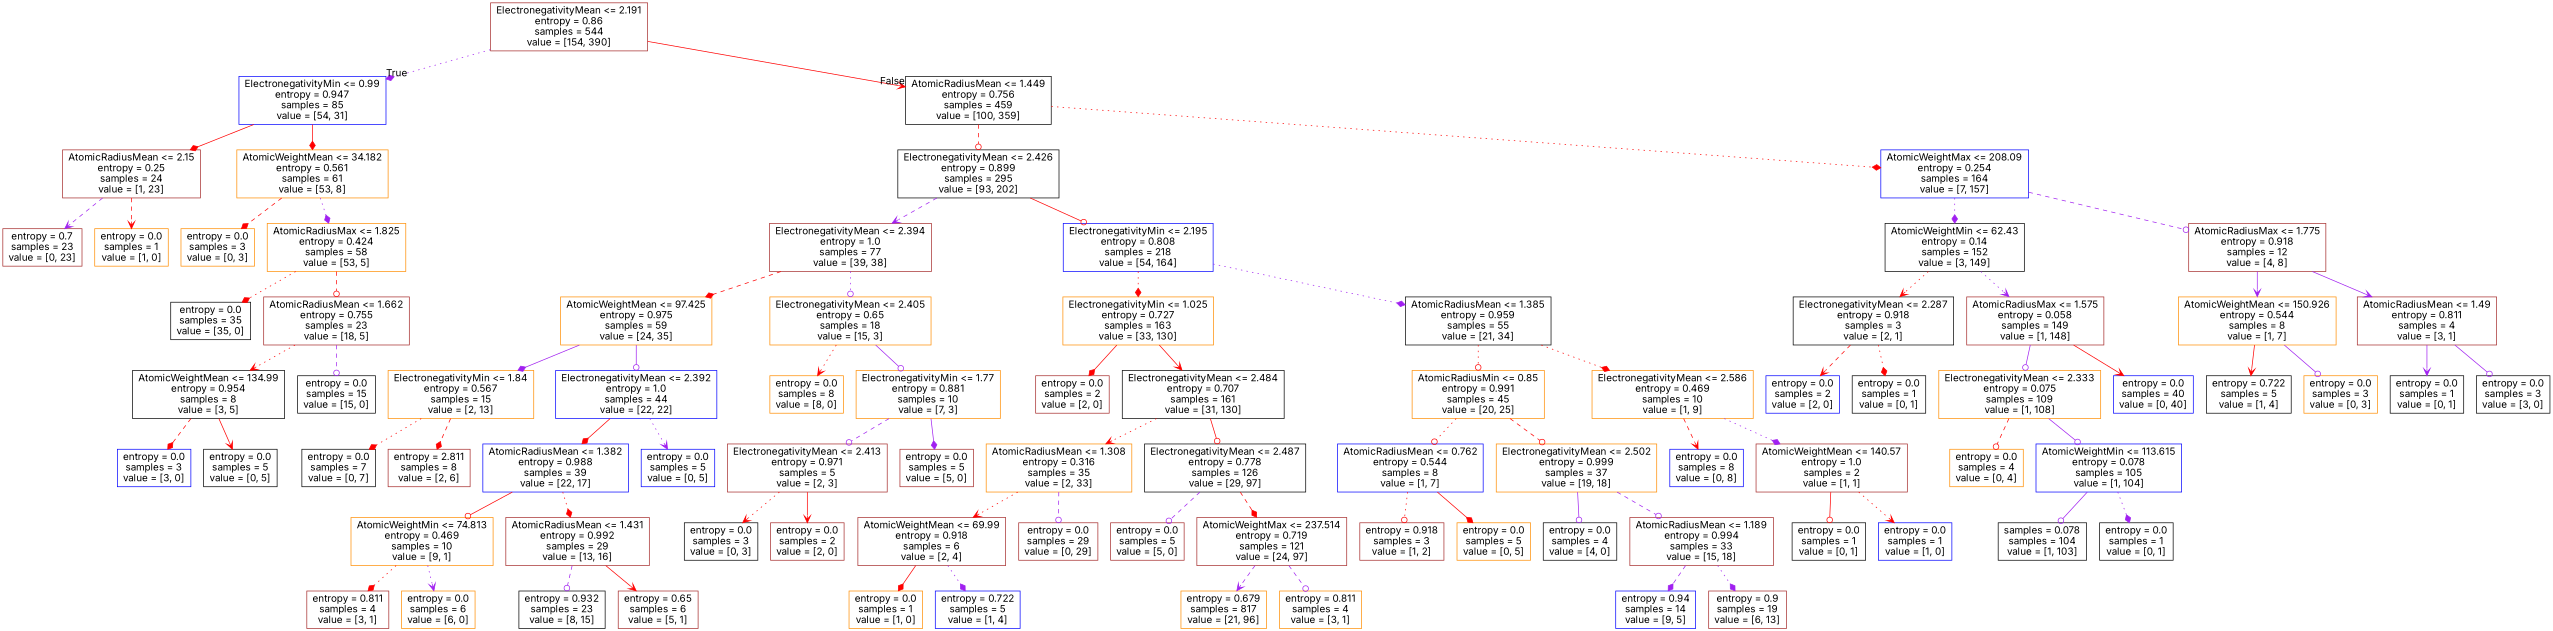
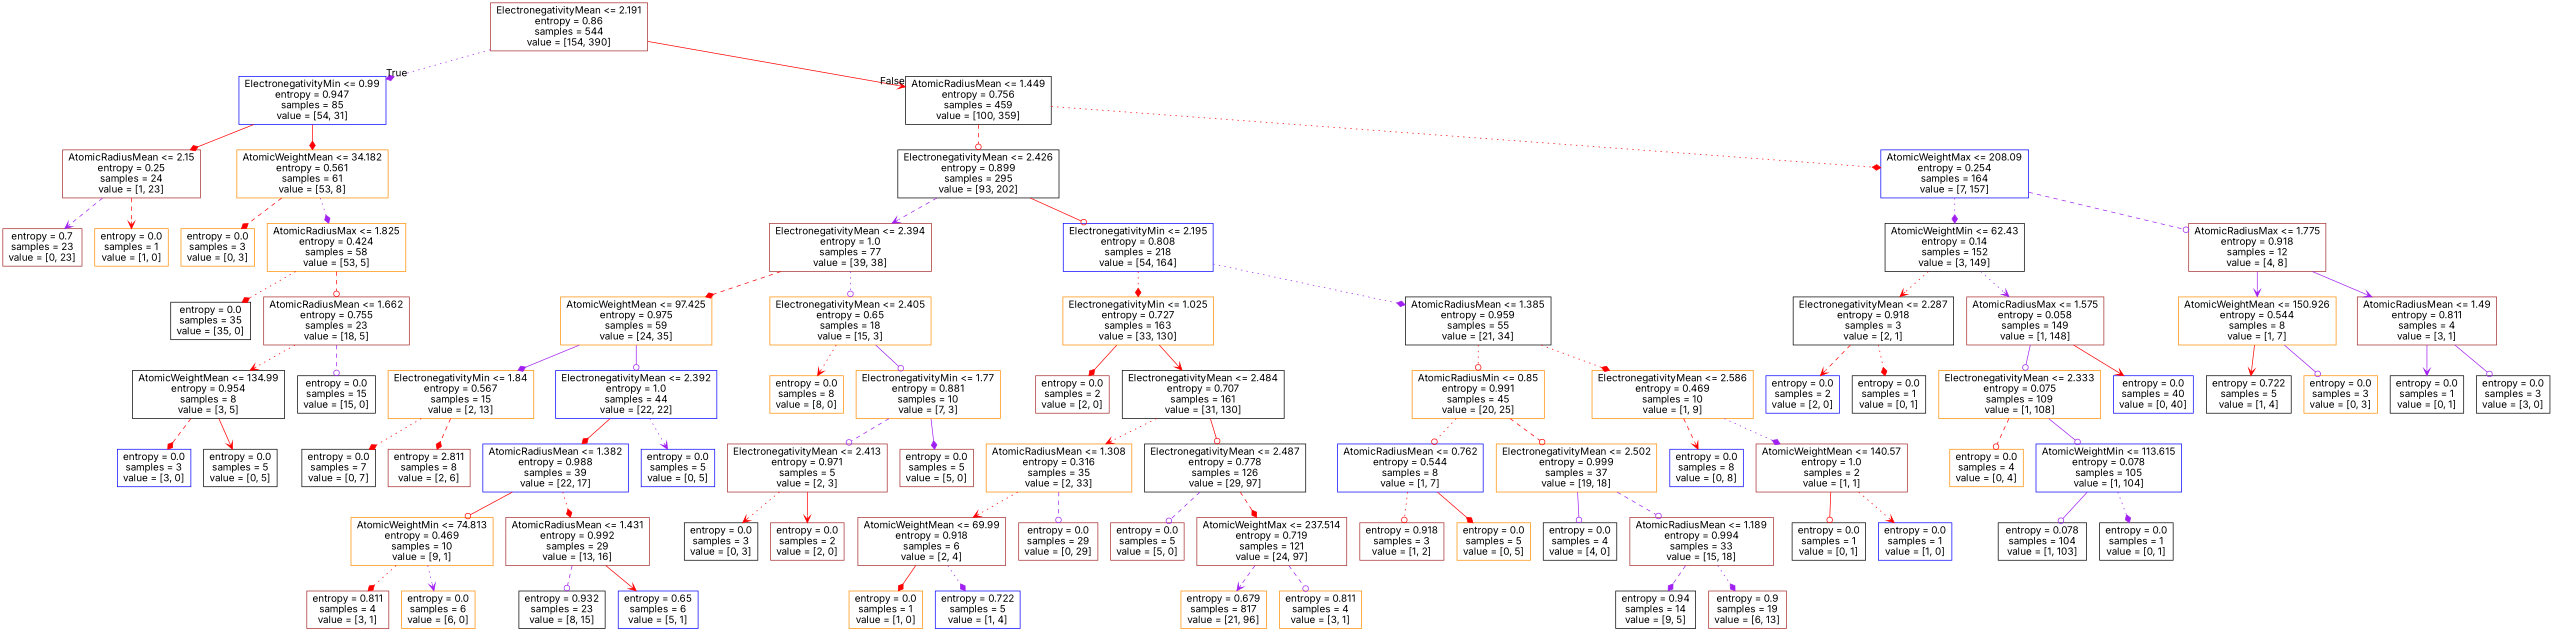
(2042, 542) -> (2042, 542)
(658, 610) -> (658, 610)
(1656, 610) -> (1656, 610)
